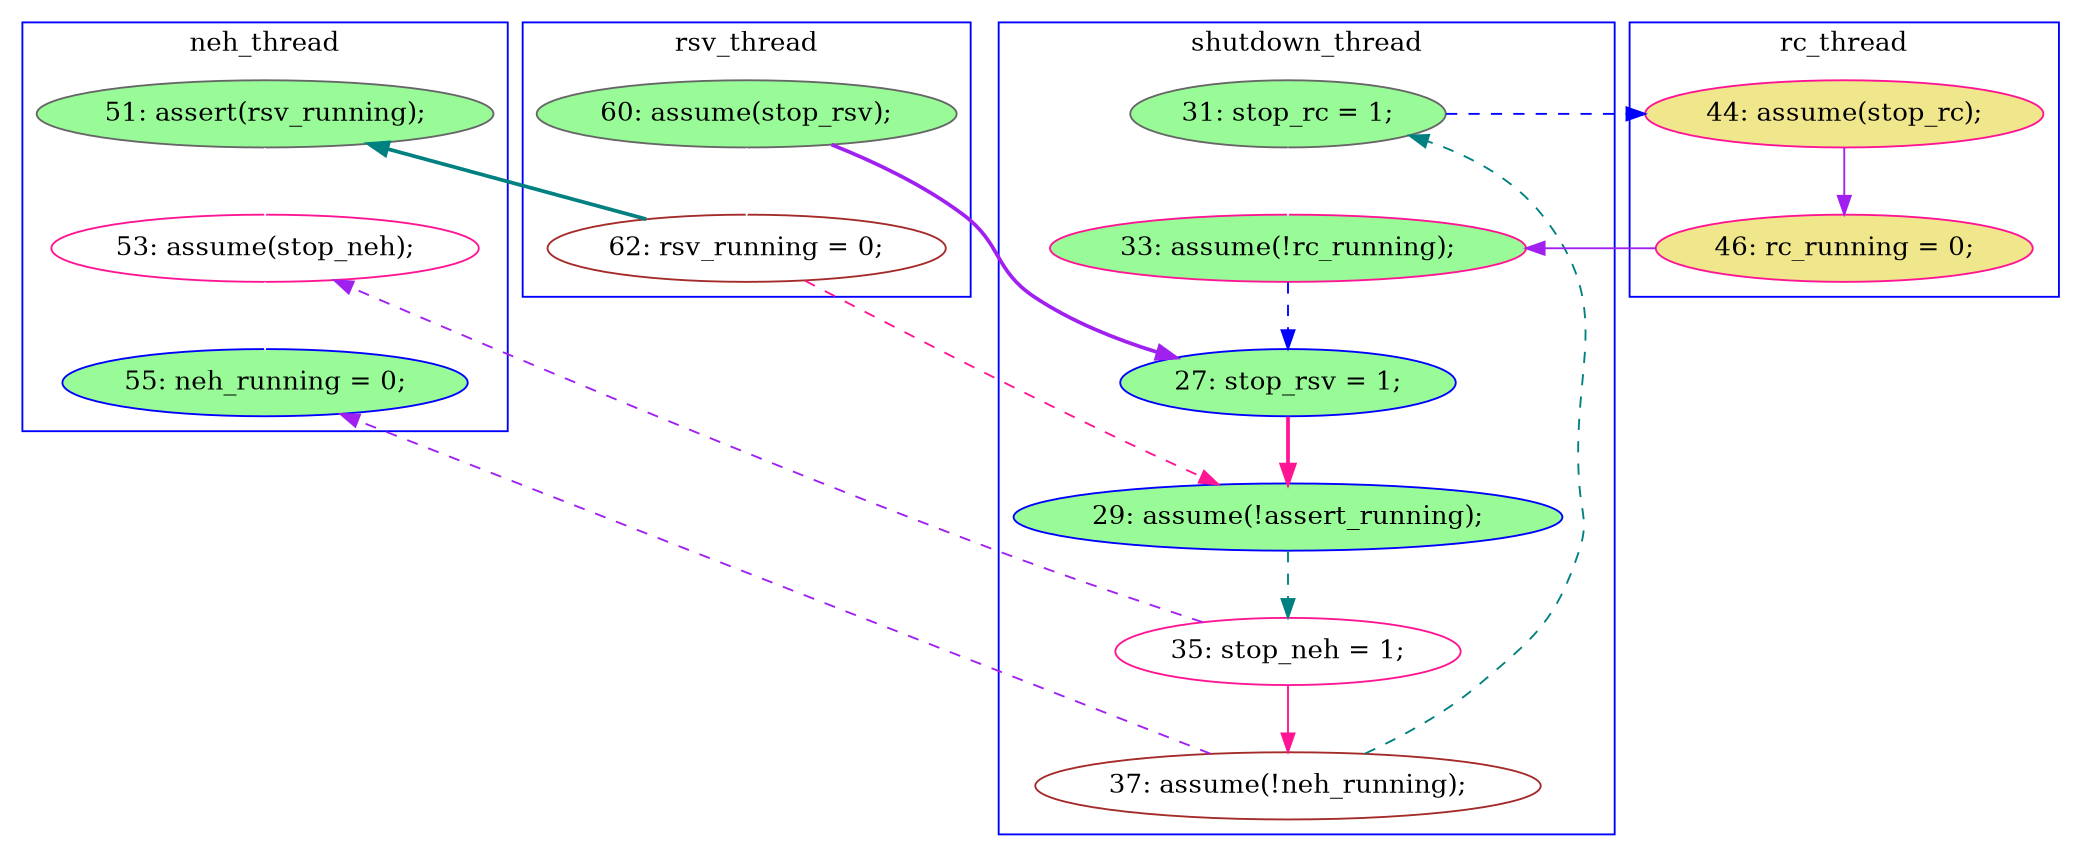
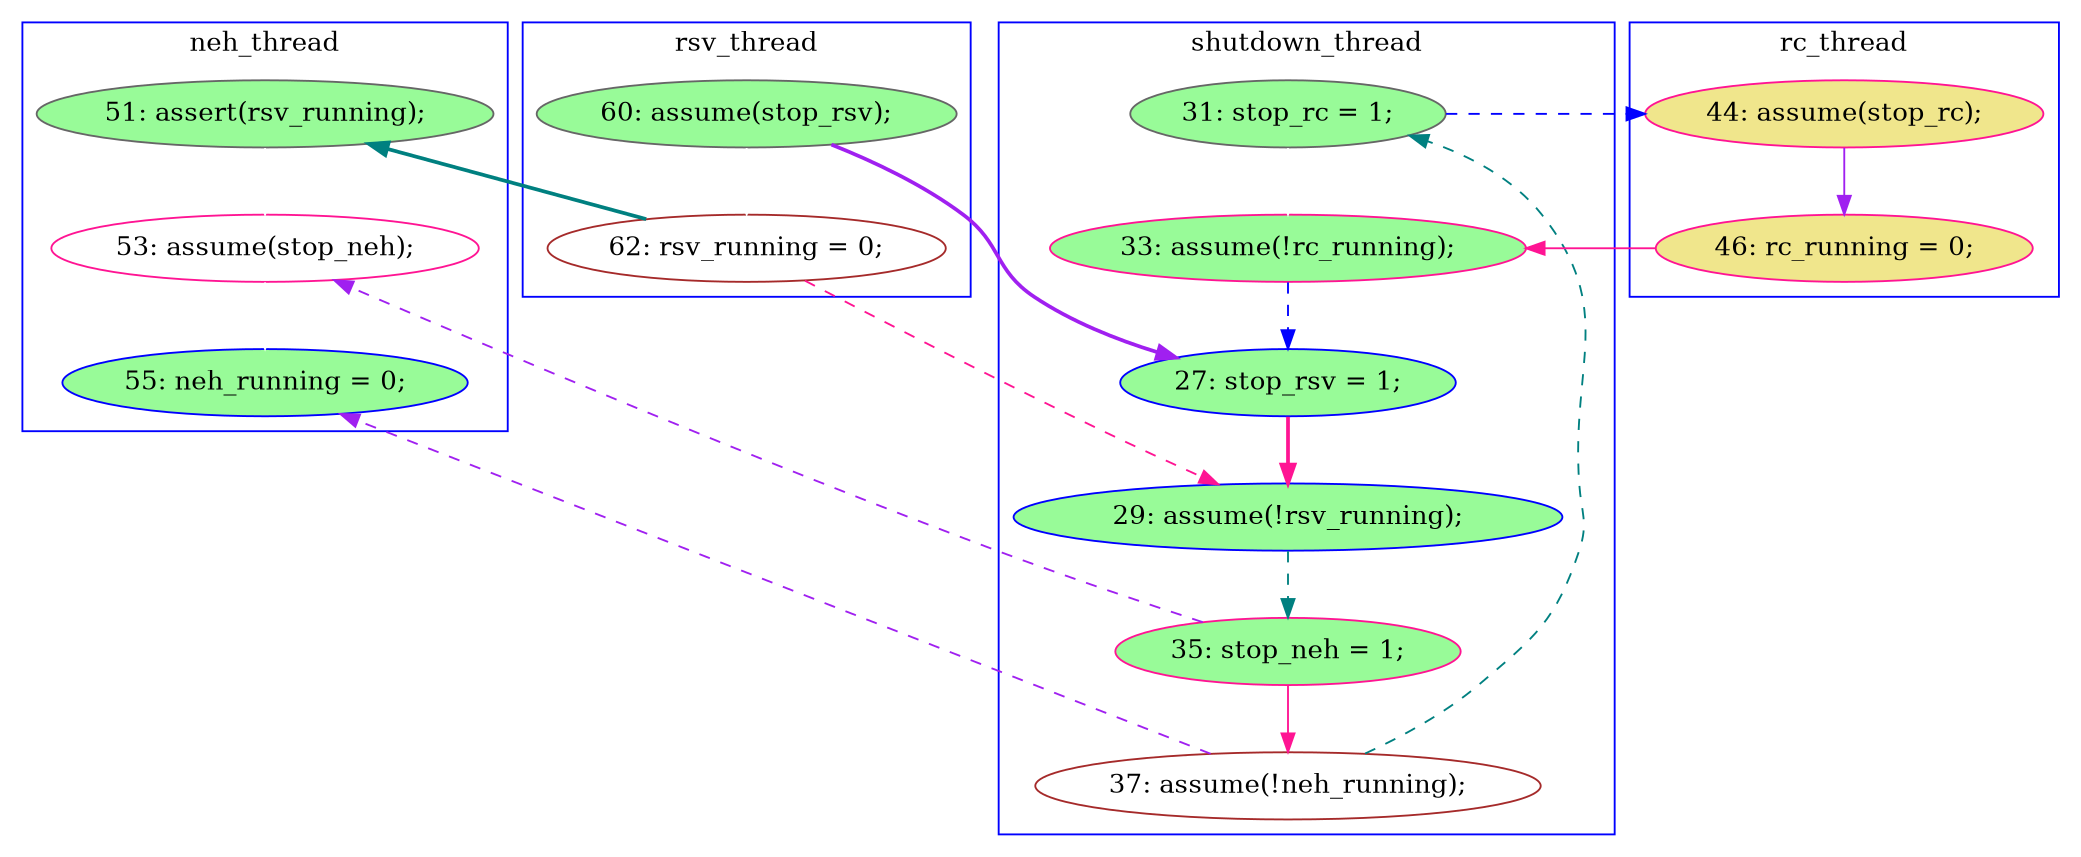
(1600, 248) -> (1600, 248)
(1288, 517) -> (1288, 517)
(1288, 651) -> (1288, 651)
